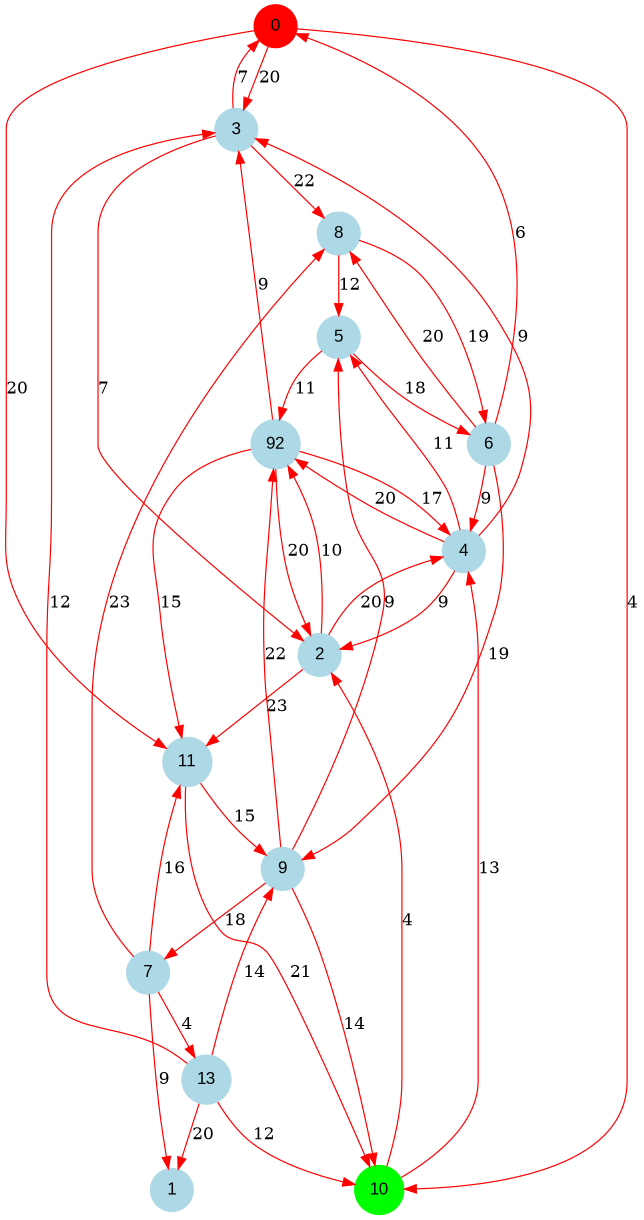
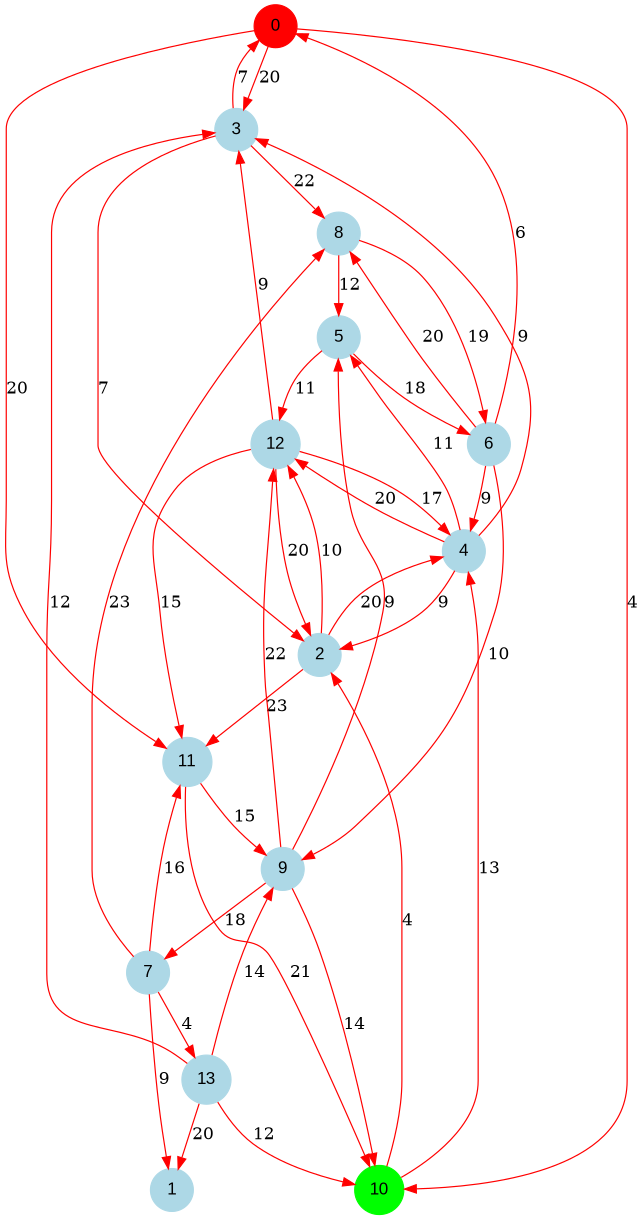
(276, 444) -> (276, 444)
(499, 655) -> (499, 655)
